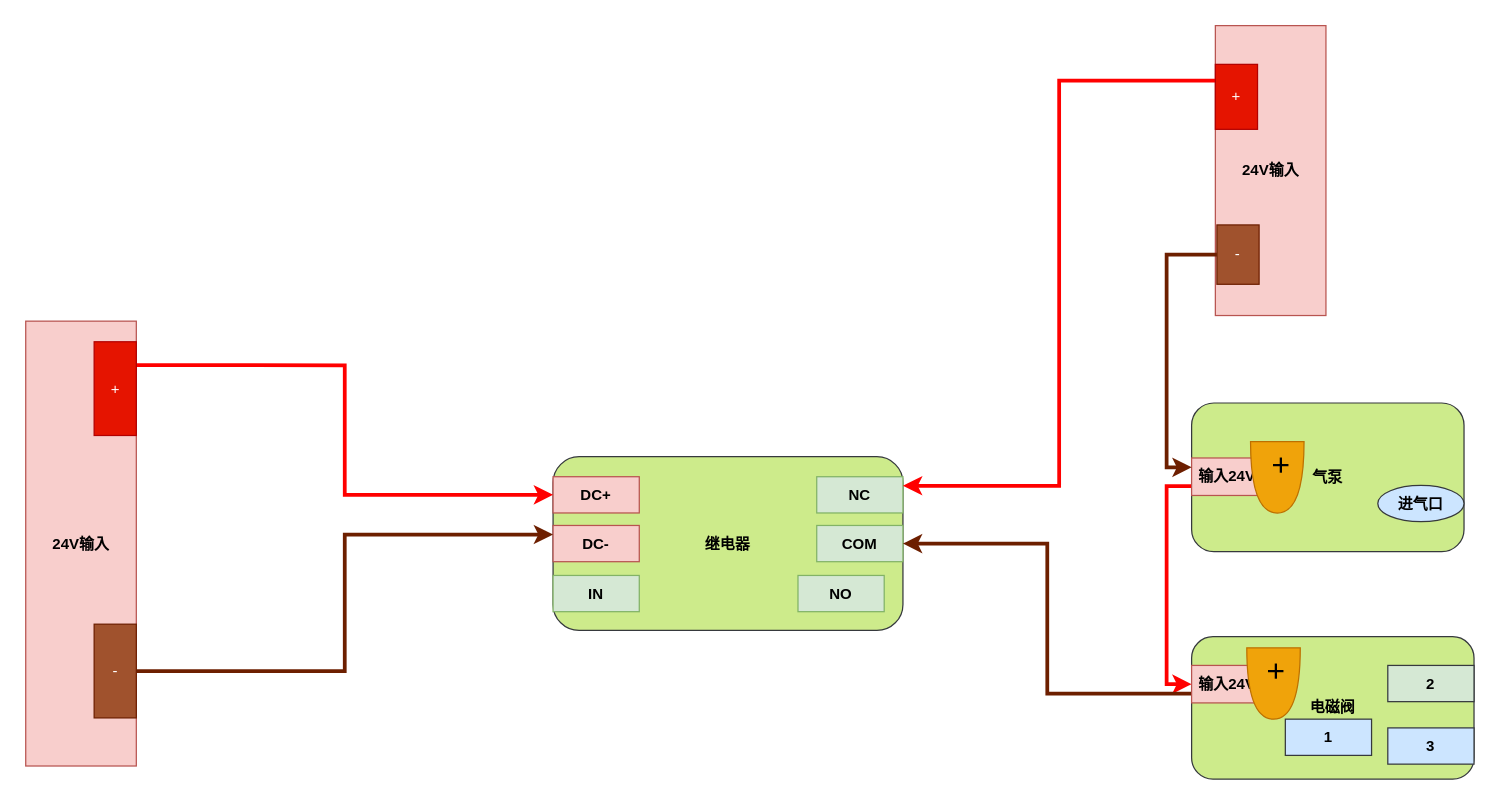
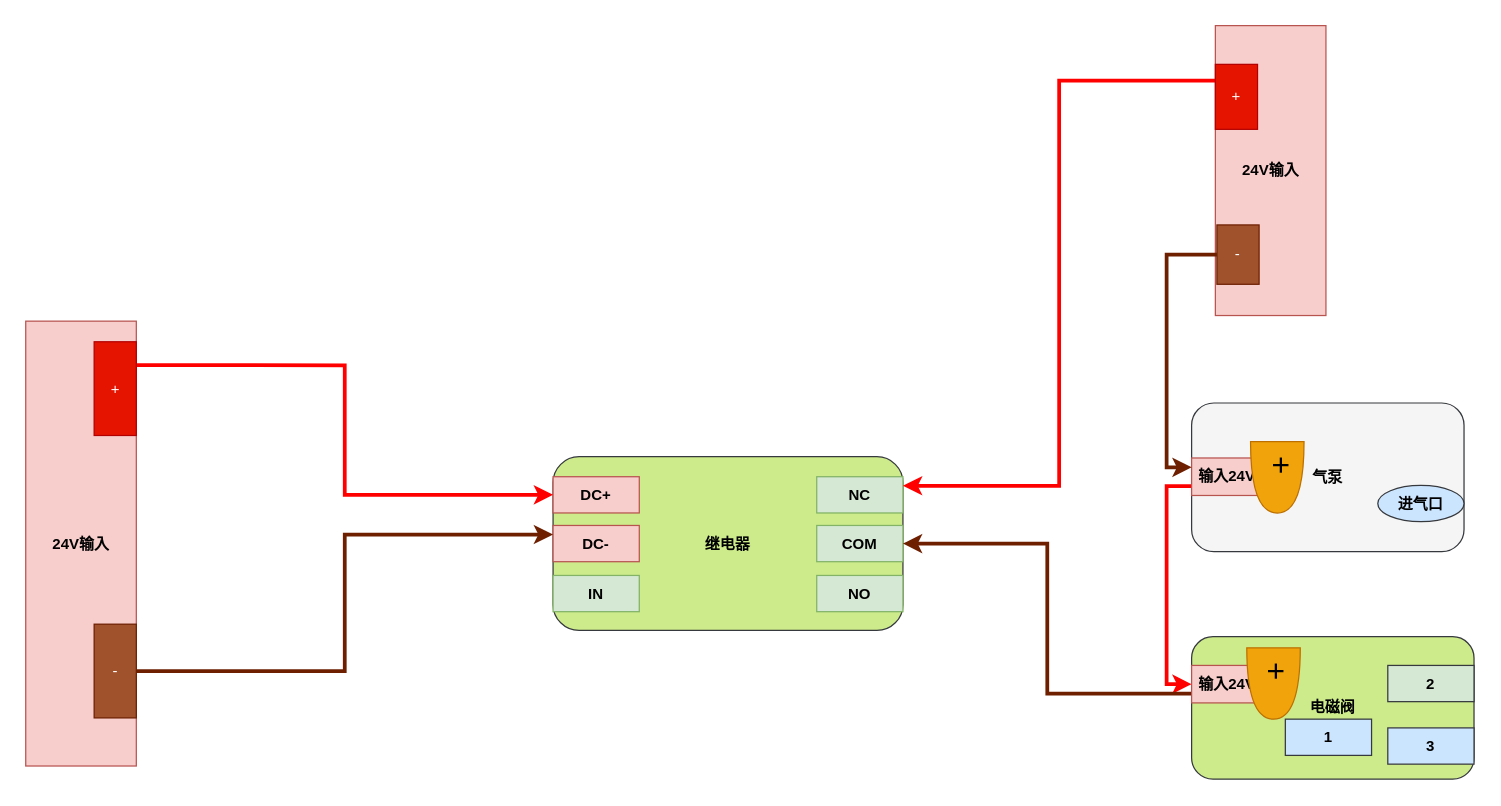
(1328, 478) -> (1328, 478)
(841, 594) -> (860, 594)
